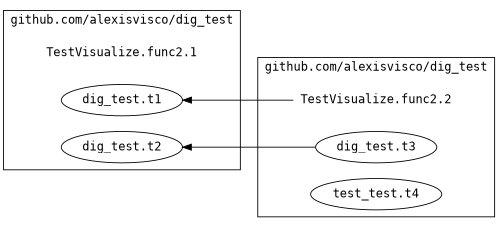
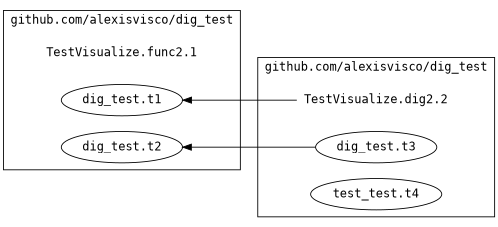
(376, 100) -> (376, 100)
